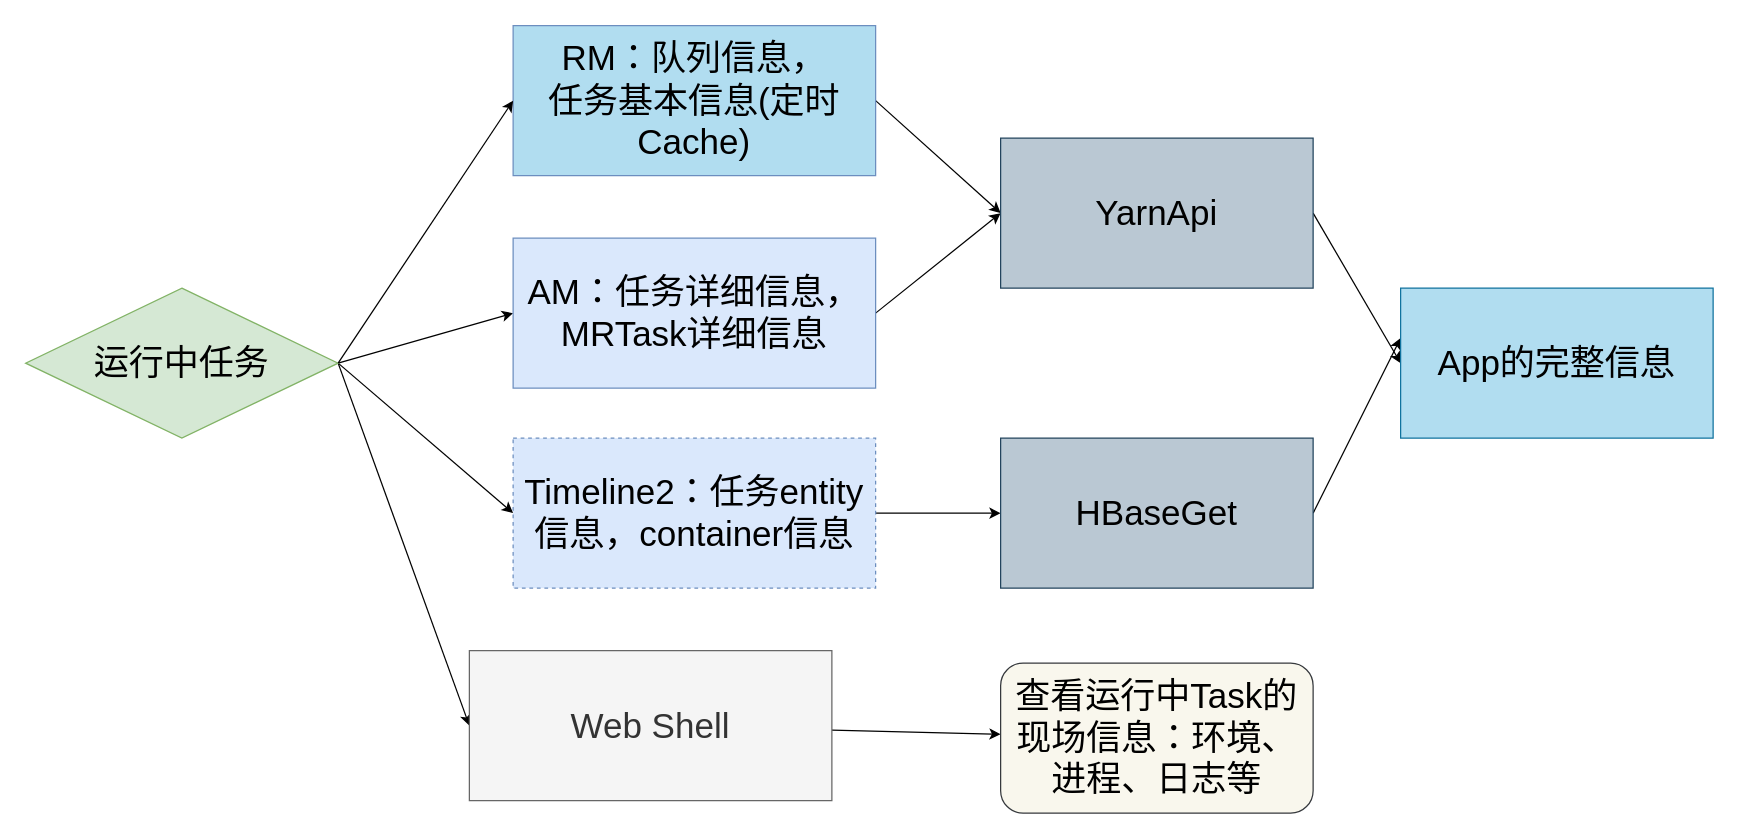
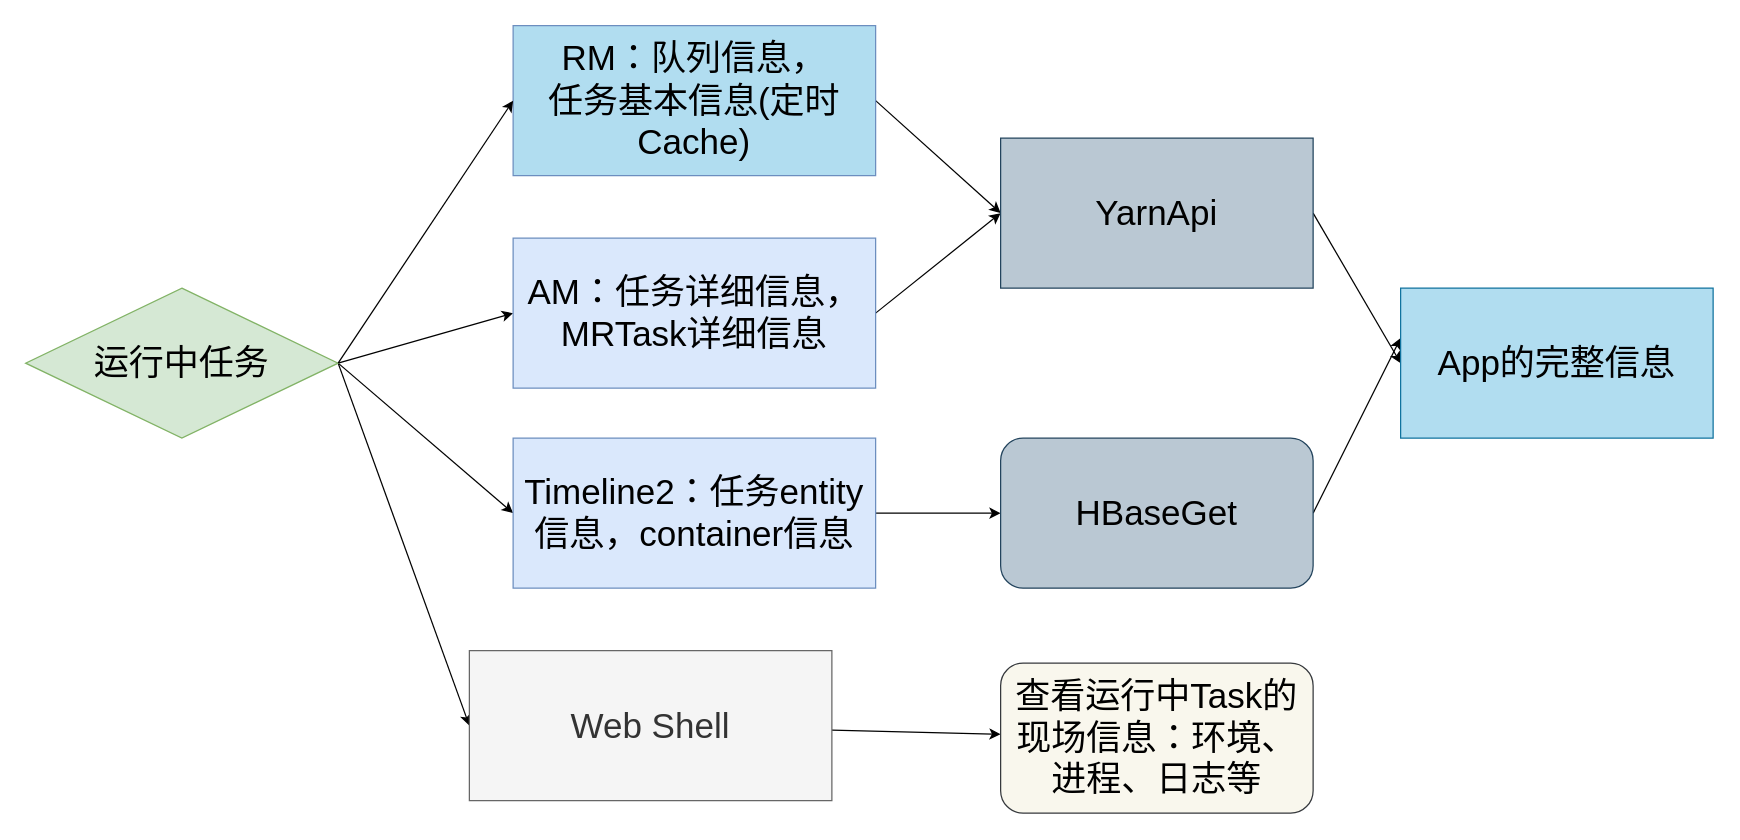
(694, 513) -> (694, 513)
(1157, 513) -> (1157, 513)
